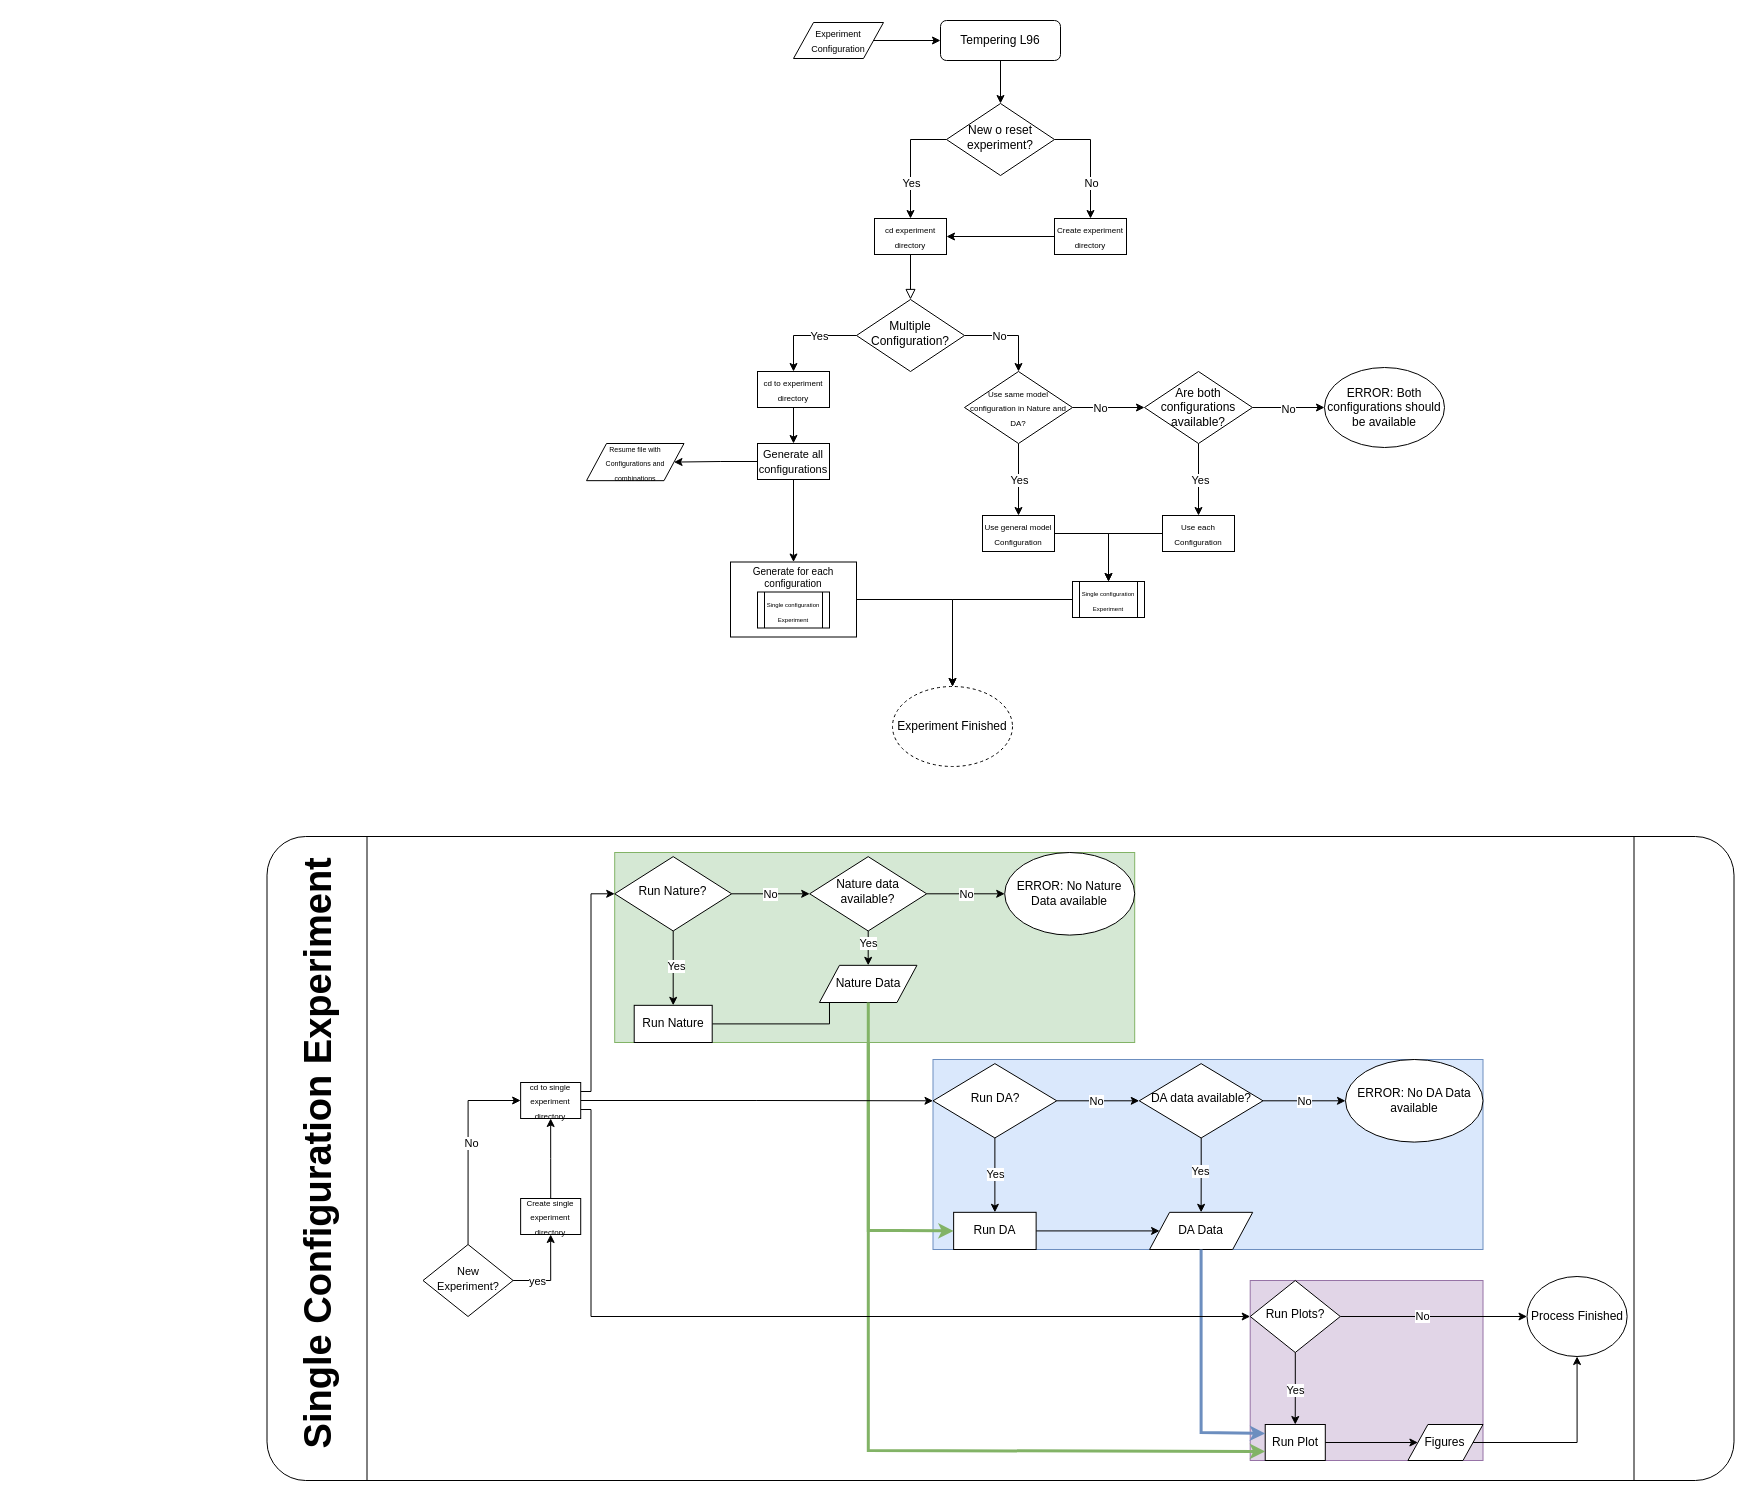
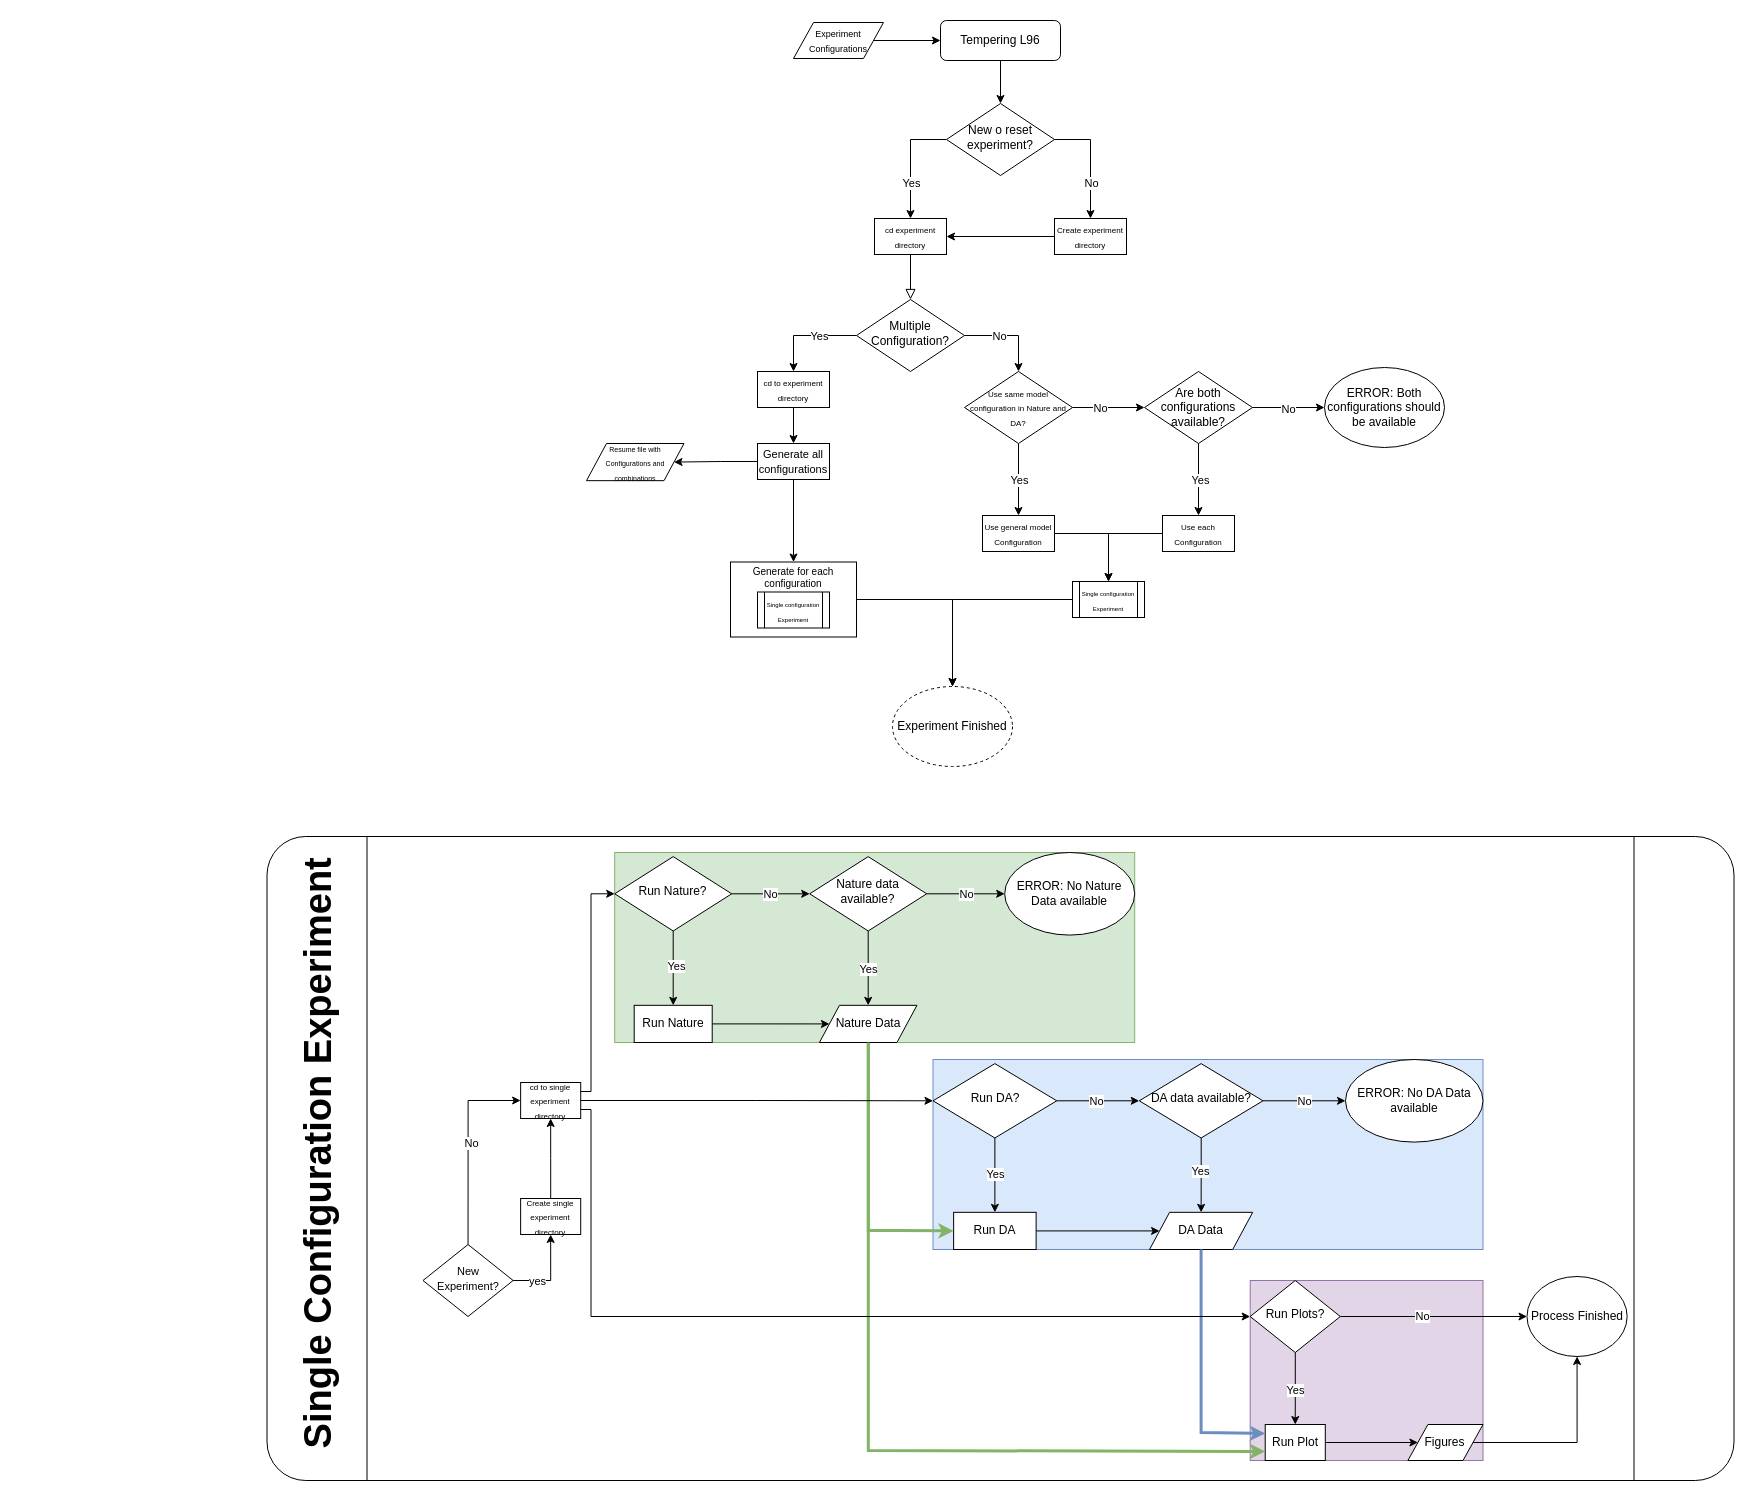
(839, 41) -> (839, 41)
(868, 984) -> (868, 1024)
